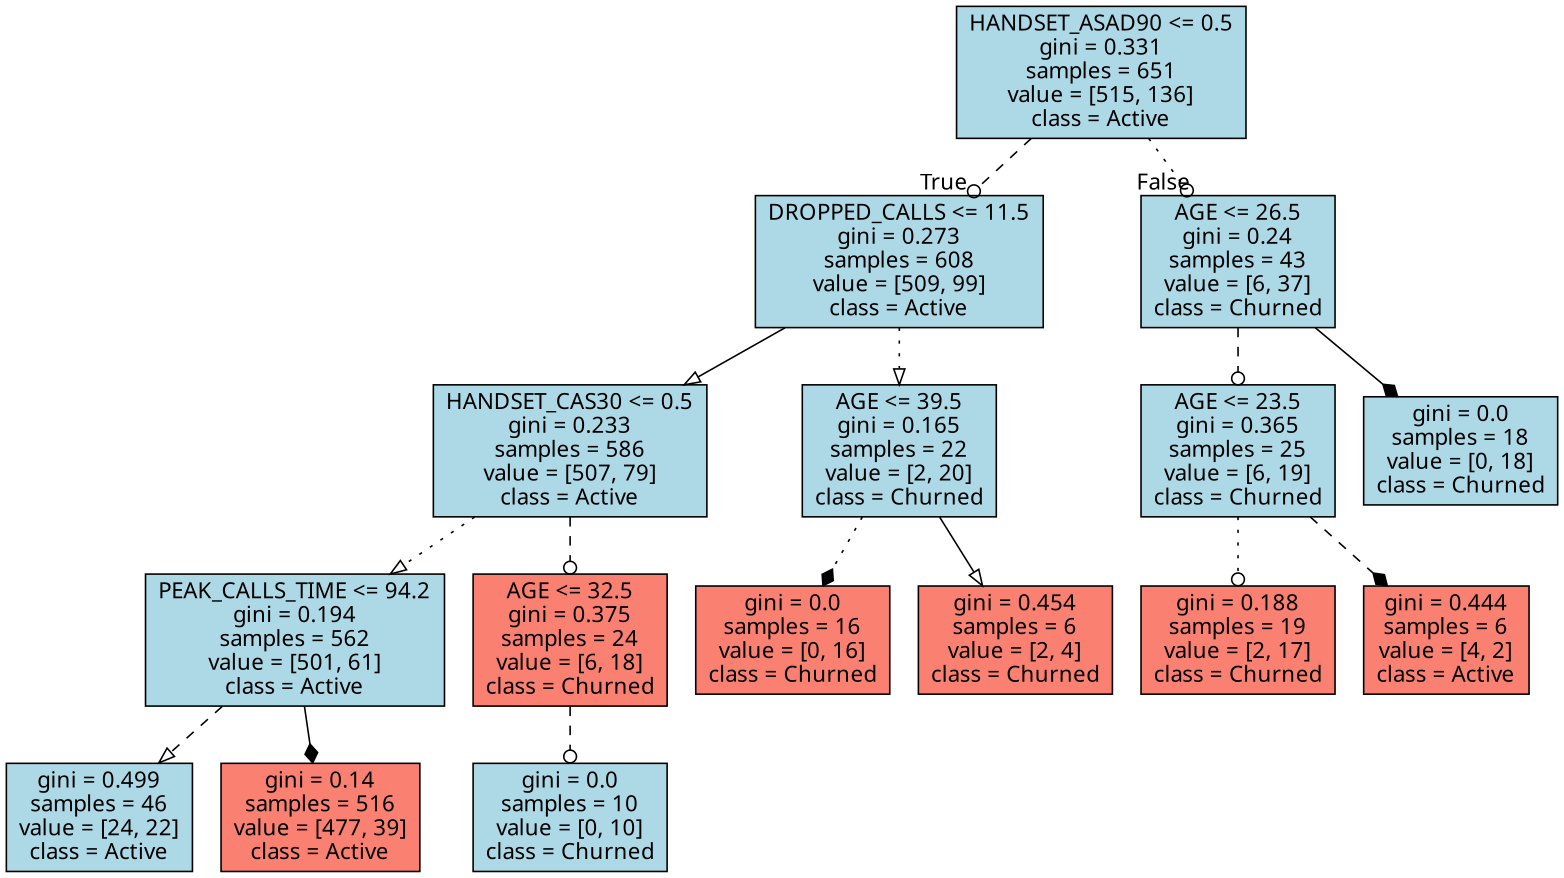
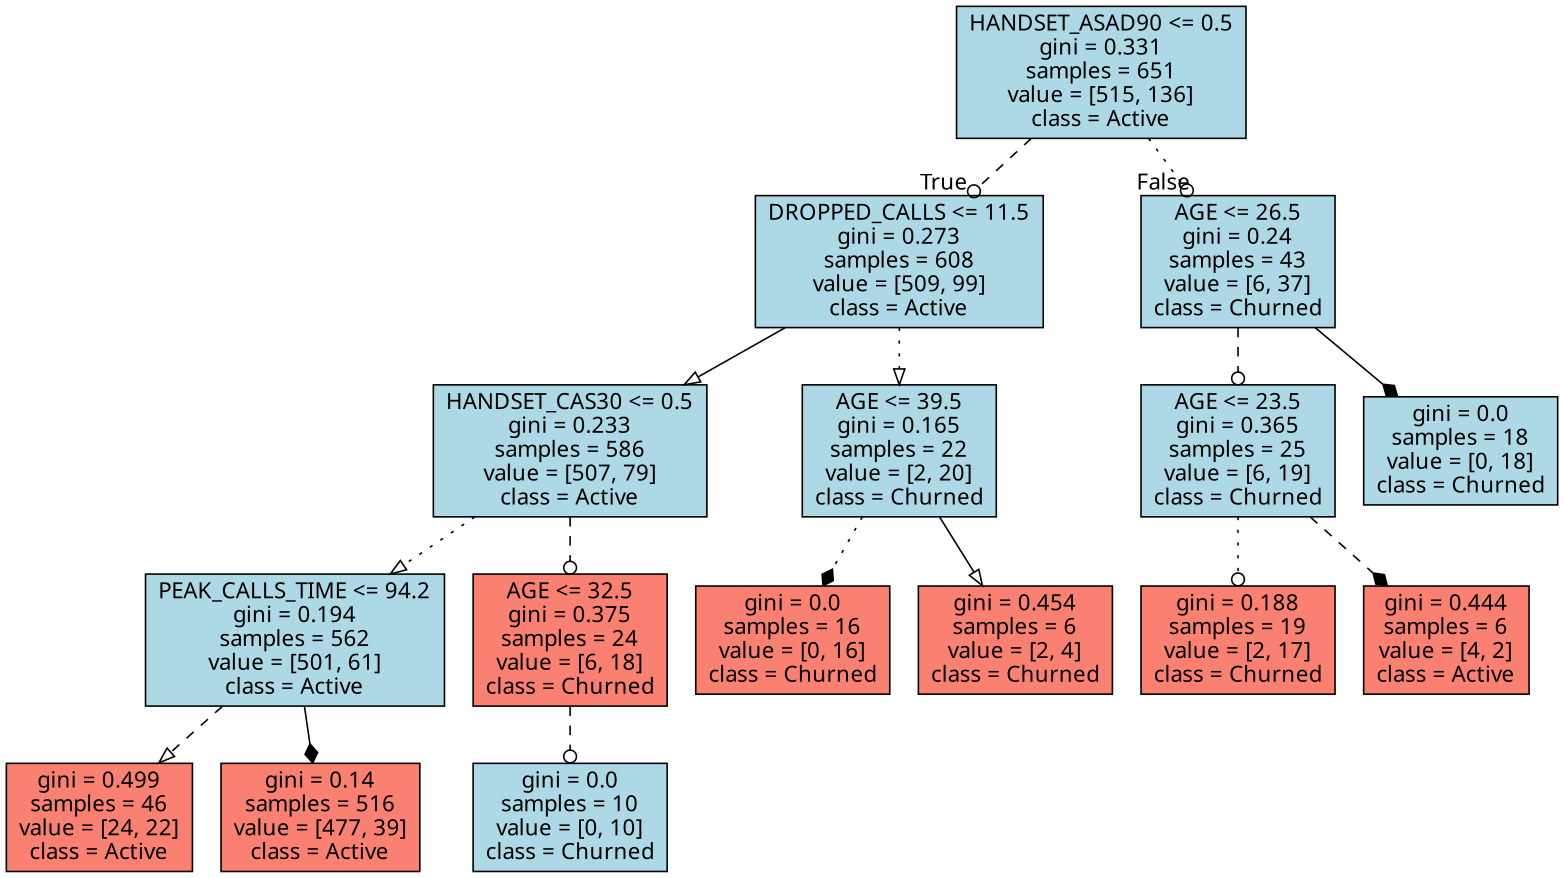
(99, 817) -> (99, 817)
